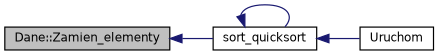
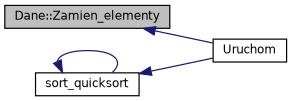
(198, 39) -> (184, 37)
